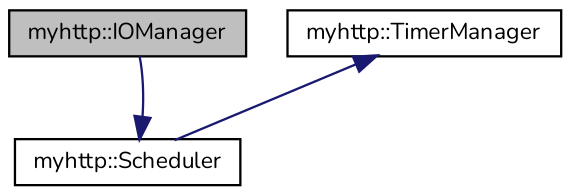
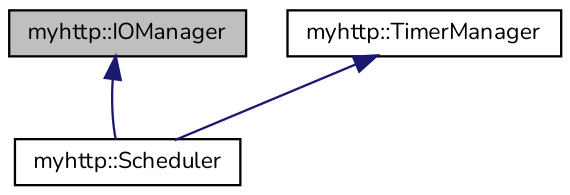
(143, 86) -> (112, 110)
